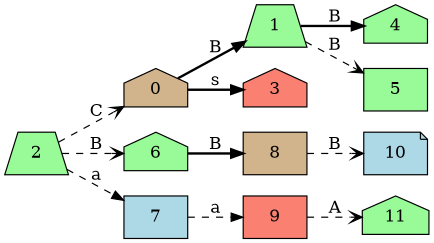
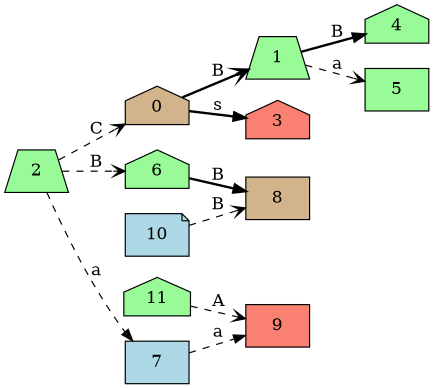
(335, 45) -> (337, 64)
(206, 63) -> (210, 86)
(329, 153) -> (212, 218)
(329, 217) -> (212, 311)
